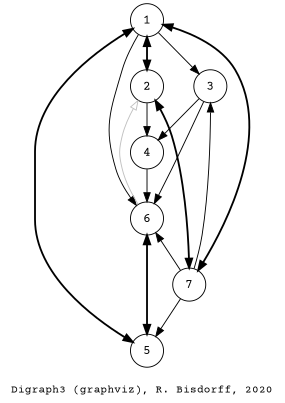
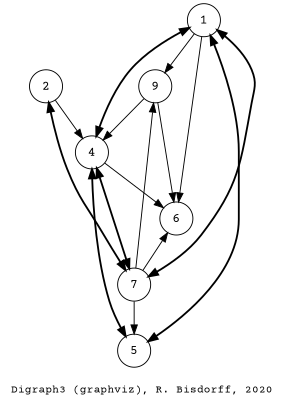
(147, 53) -> (130, 71)
(210, 86) -> (155, 86)
(120, 157) -> none
none -> (113, 218)
(147, 285) -> (99, 255)
